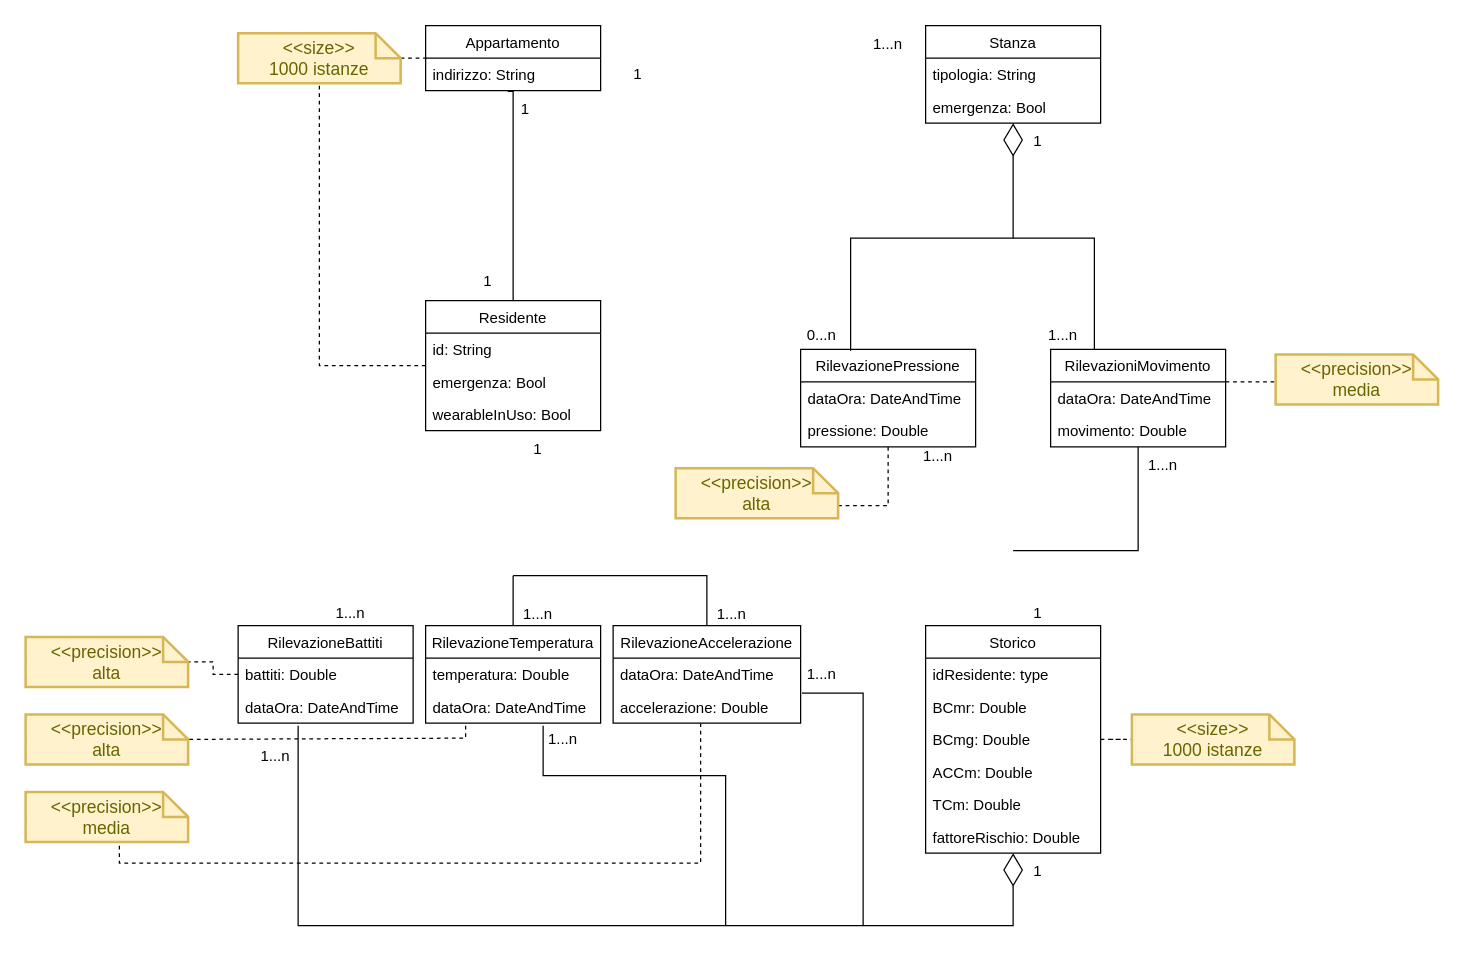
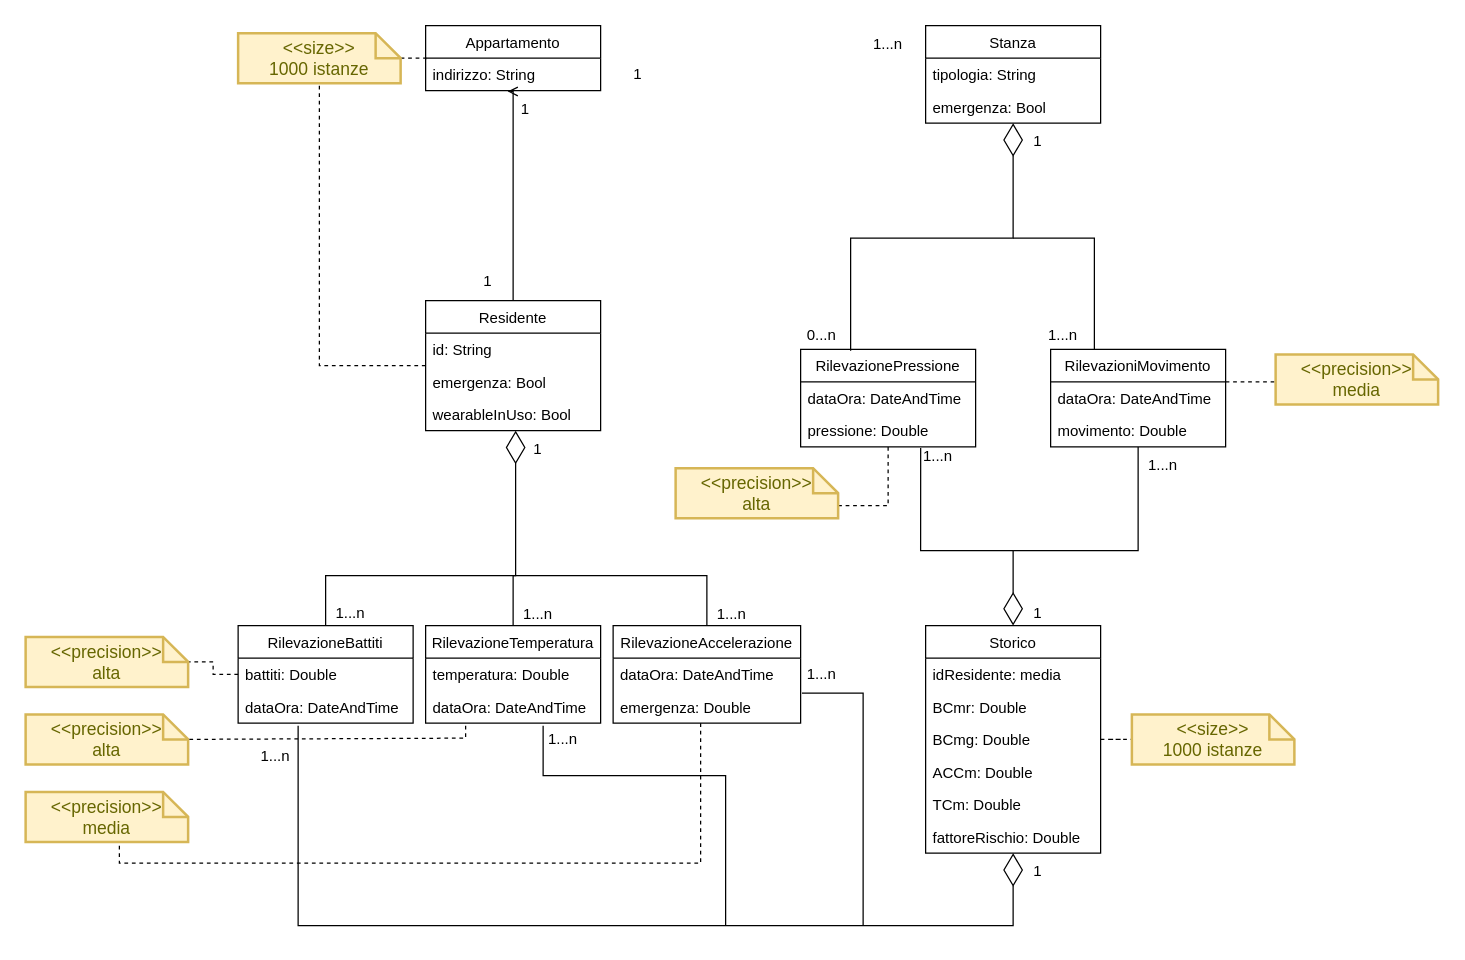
(513, 92) -> (513, 93)
none -> (937, 551)
none -> (394, 576)
(996, 675) -> (998, 675)
(698, 708) -> (686, 708)
